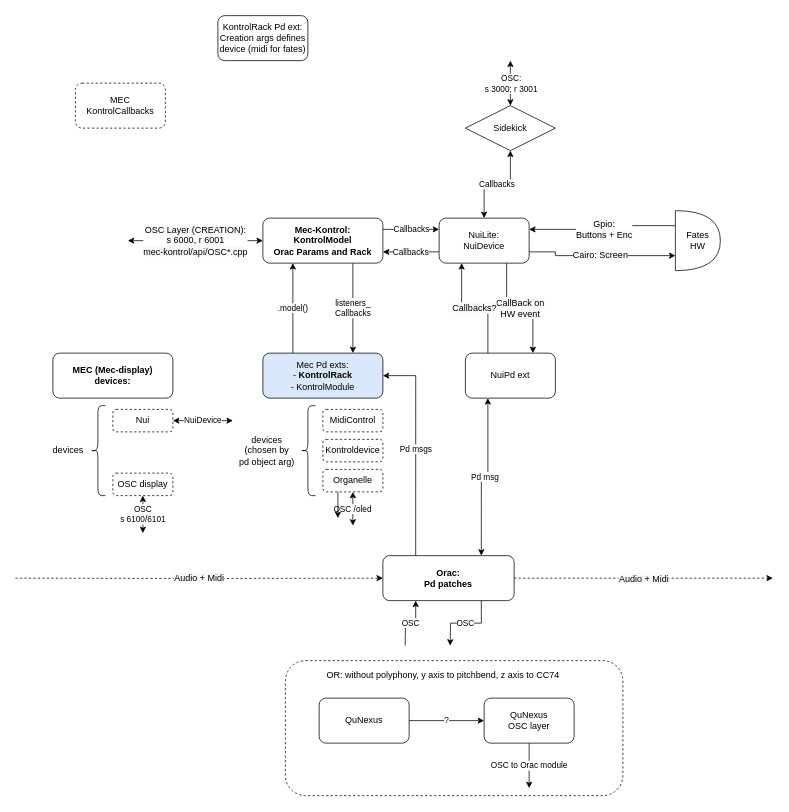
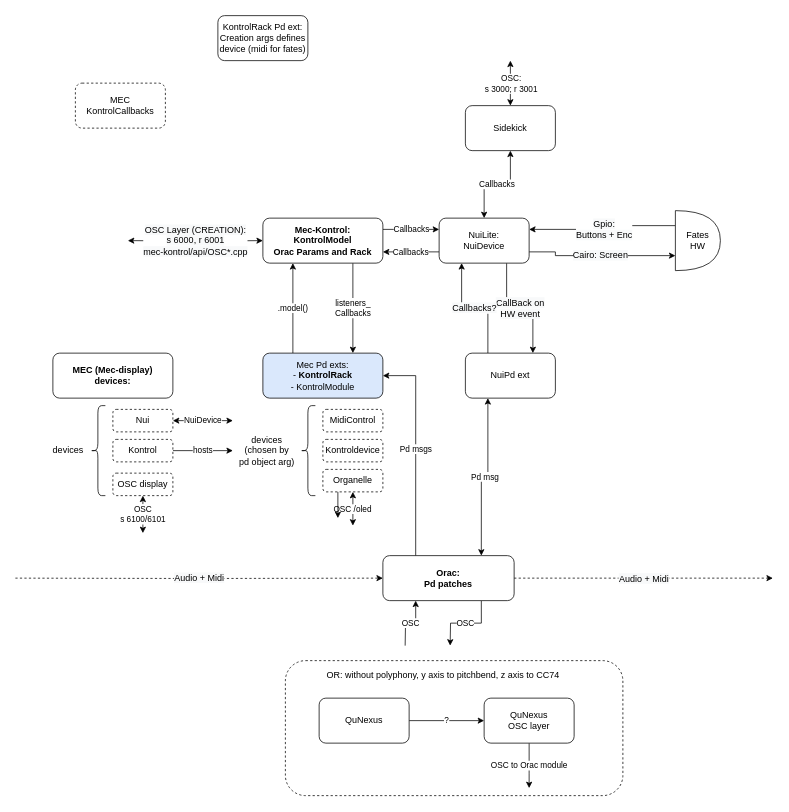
(510, 128) -> (510, 128)
none -> (143, 450)
none -> (200, 450)
